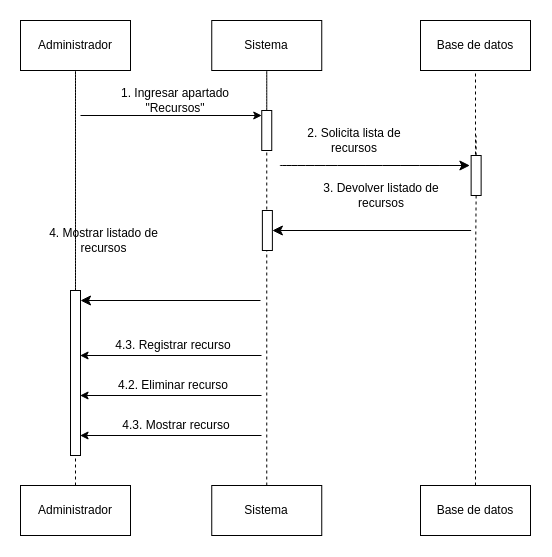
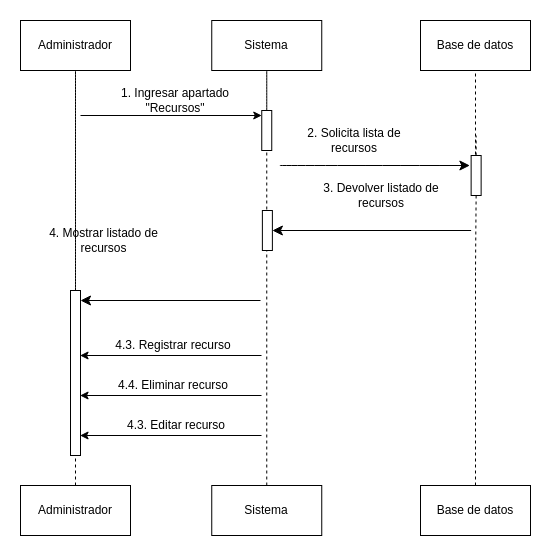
(174, 386) -> (174, 386)
(177, 426) -> (177, 426)
